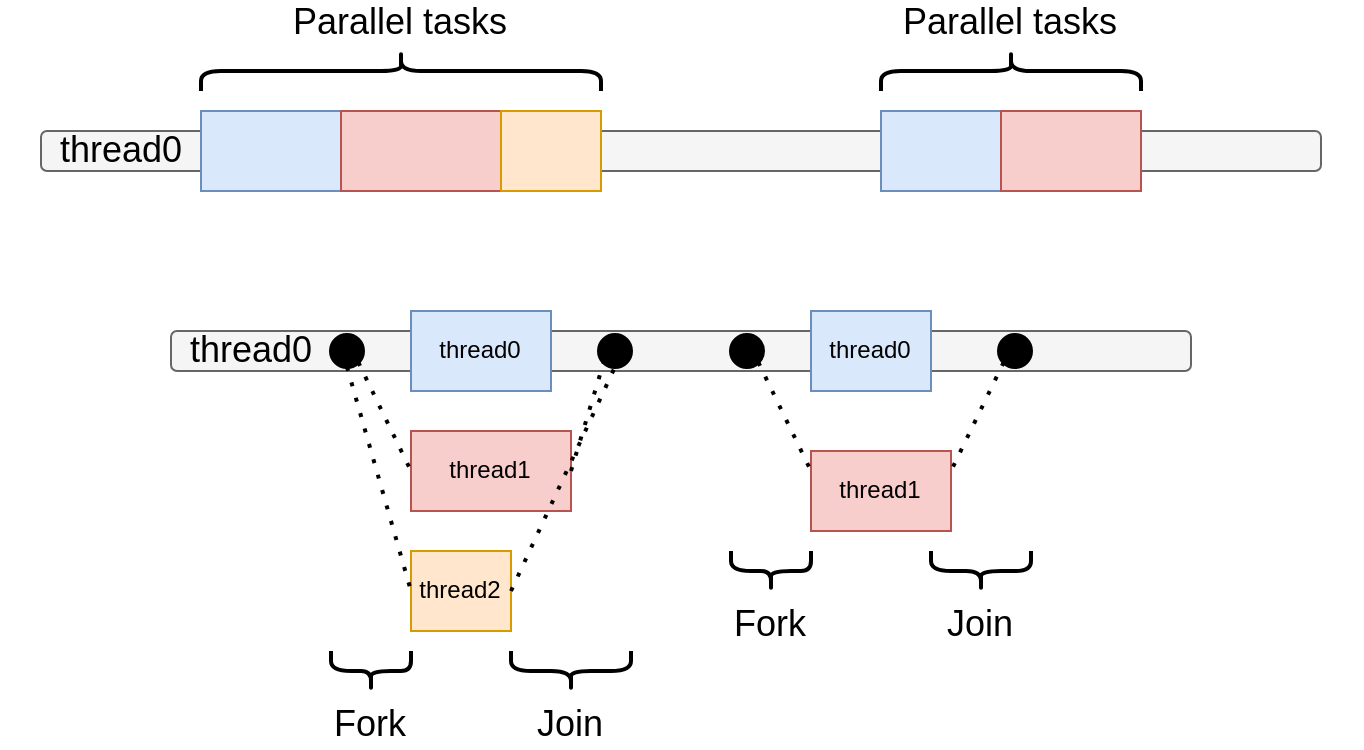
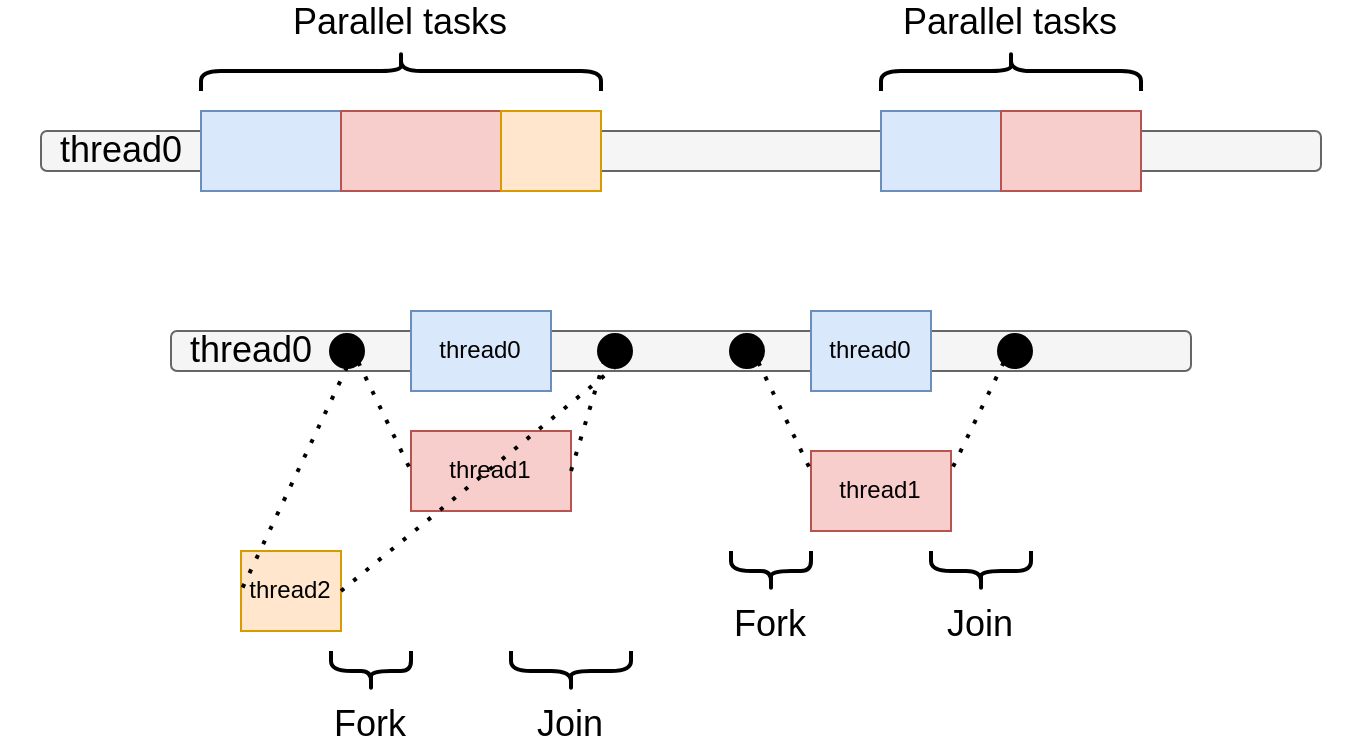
(461, 591) -> (291, 591)
